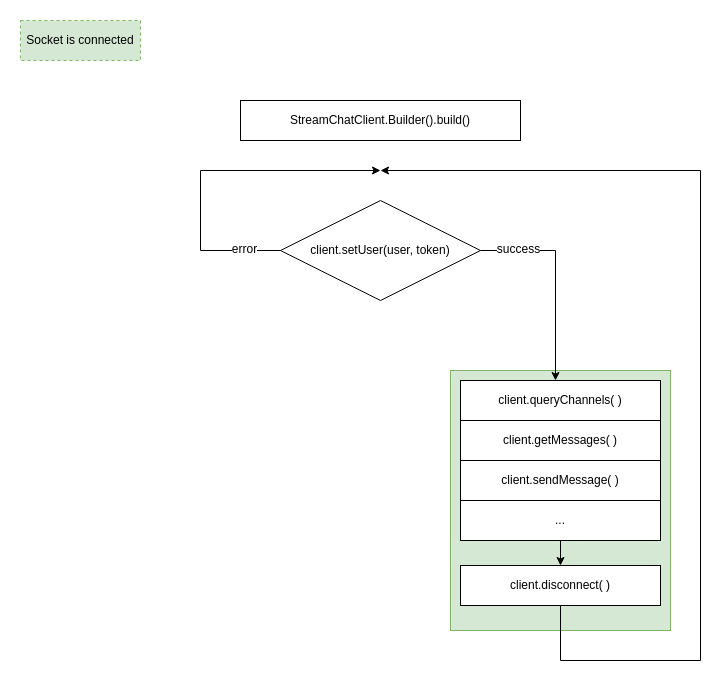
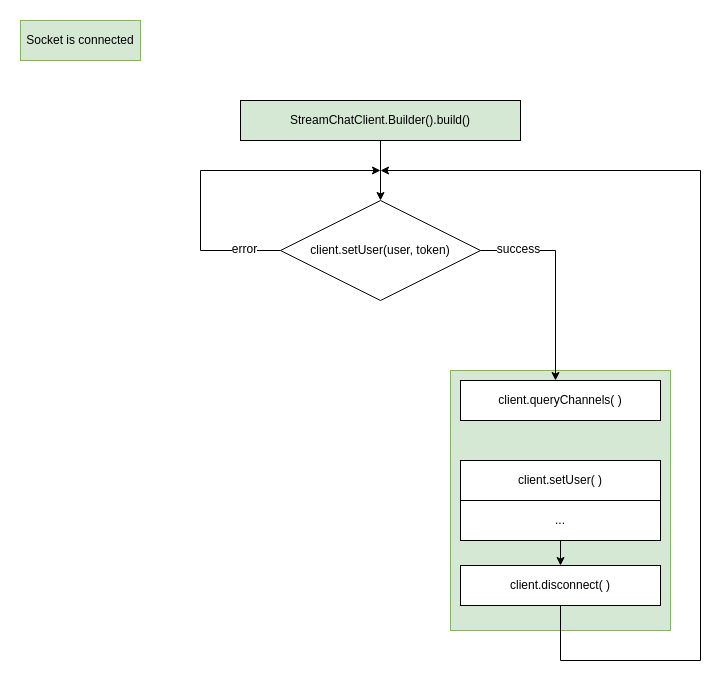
(81, 41) -> (81, 41)
(381, 121) -> (381, 121)
none -> (381, 167)
(561, 441) -> none
(561, 481) -> (561, 481)
